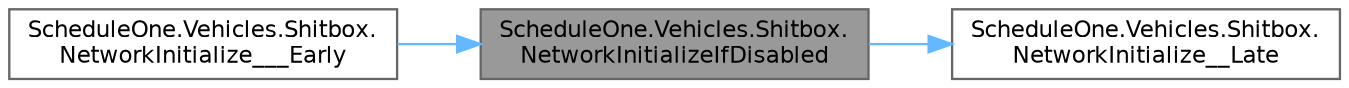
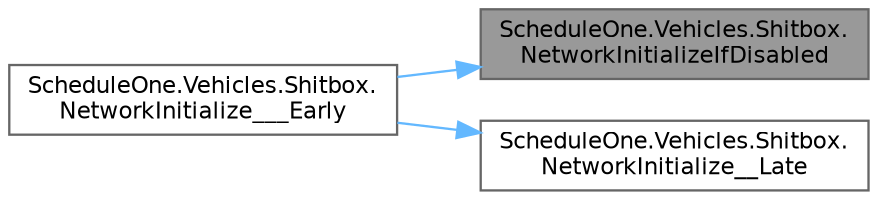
(899, 44) -> (427, 126)
